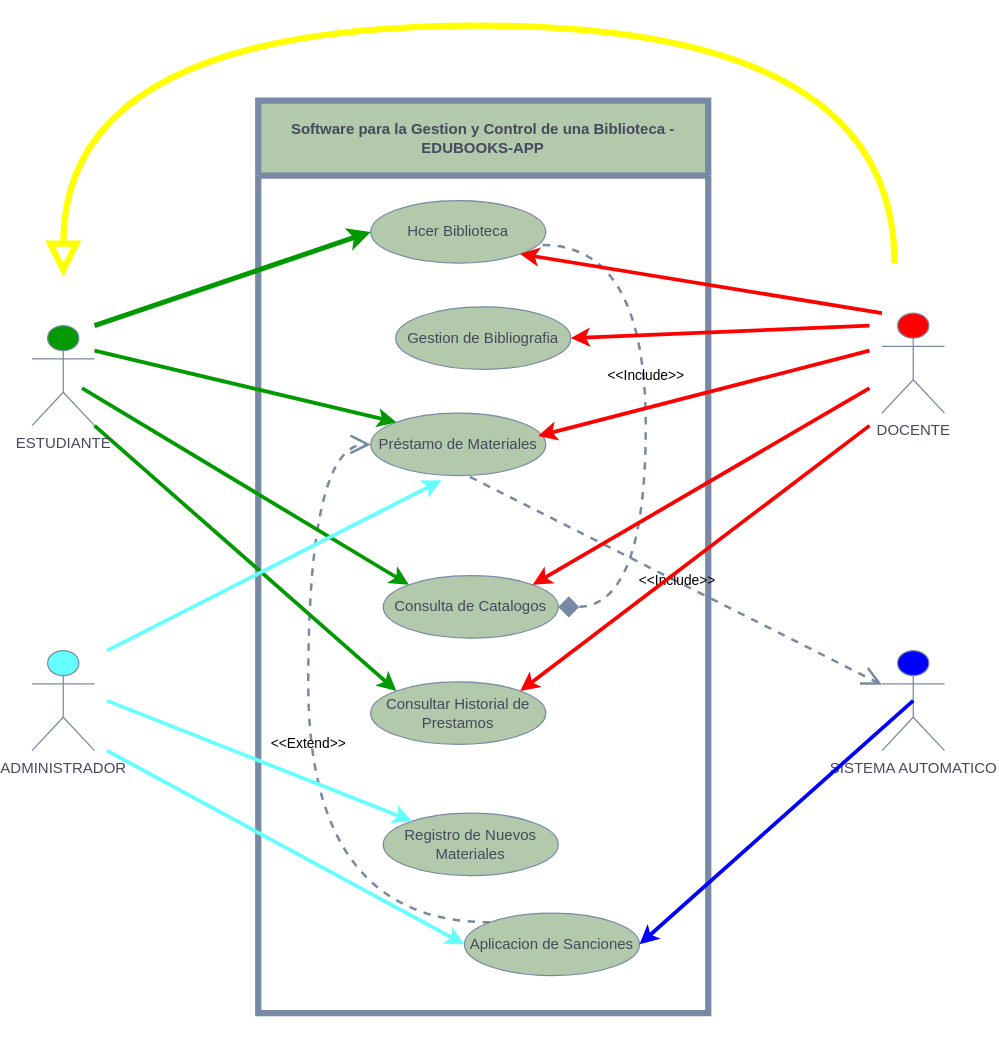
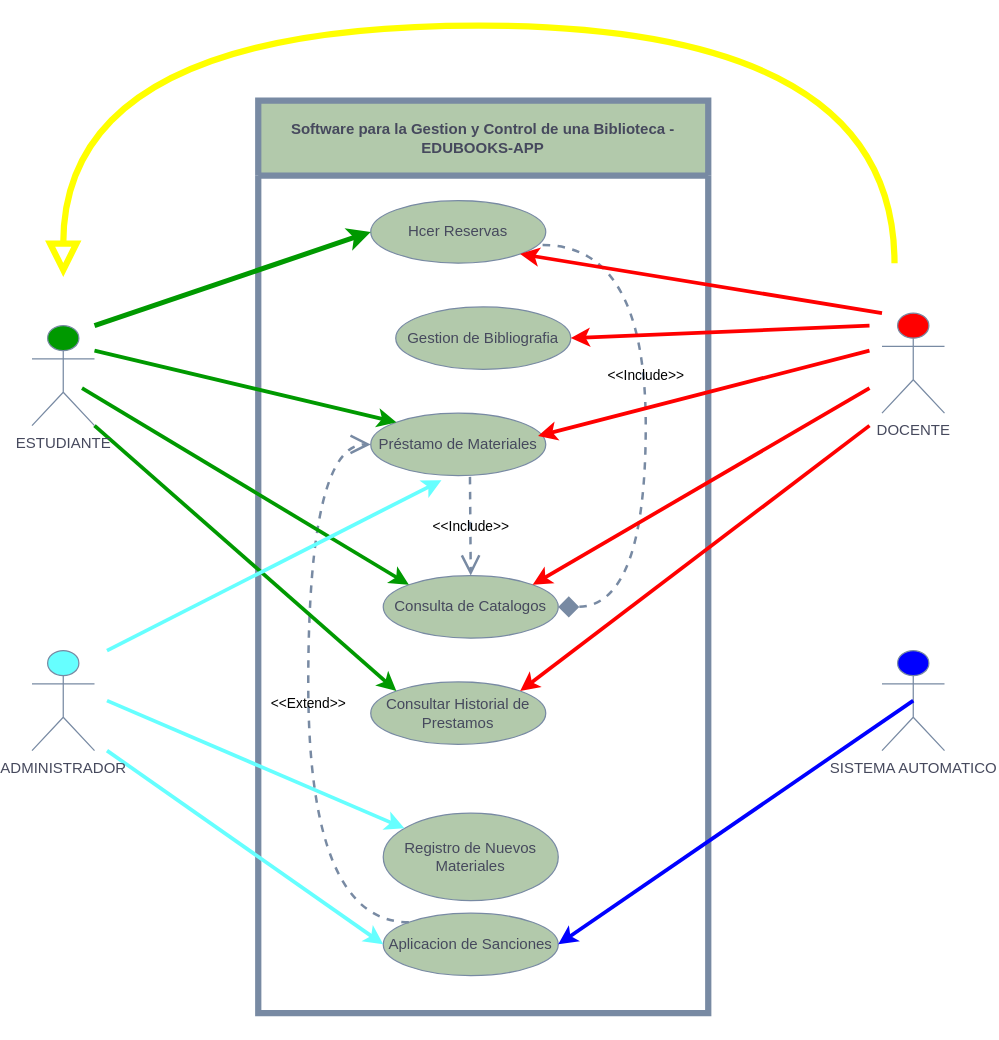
(458, 232) -> (458, 232)
(754, 620) -> (470, 523)
(471, 844) -> (471, 857)
(552, 944) -> (471, 944)
